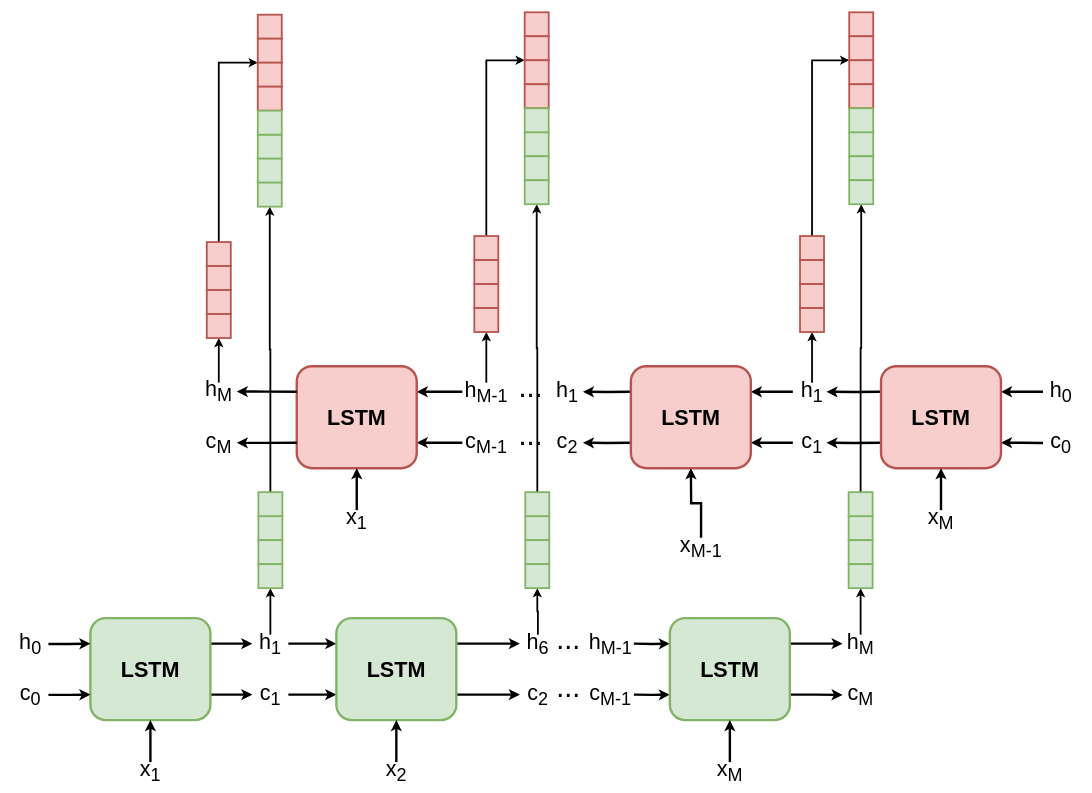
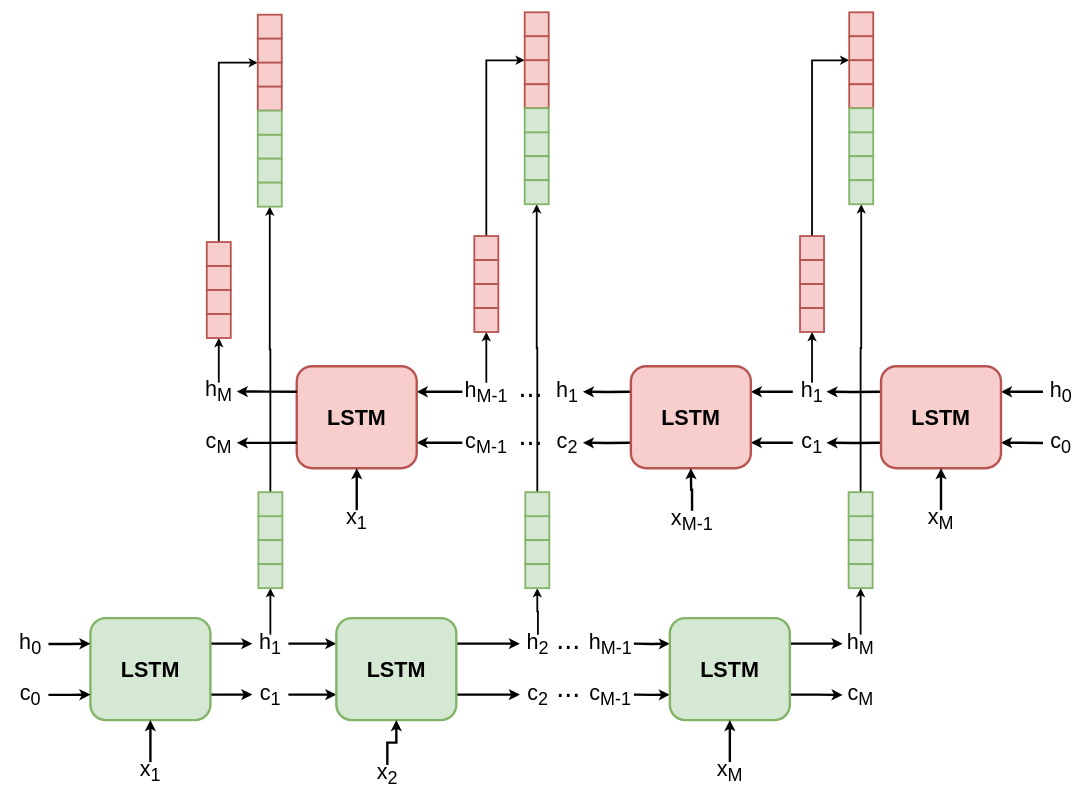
(701, 547) -> (692, 520)
(538, 644) -> (538, 644)
(396, 771) -> (387, 774)
